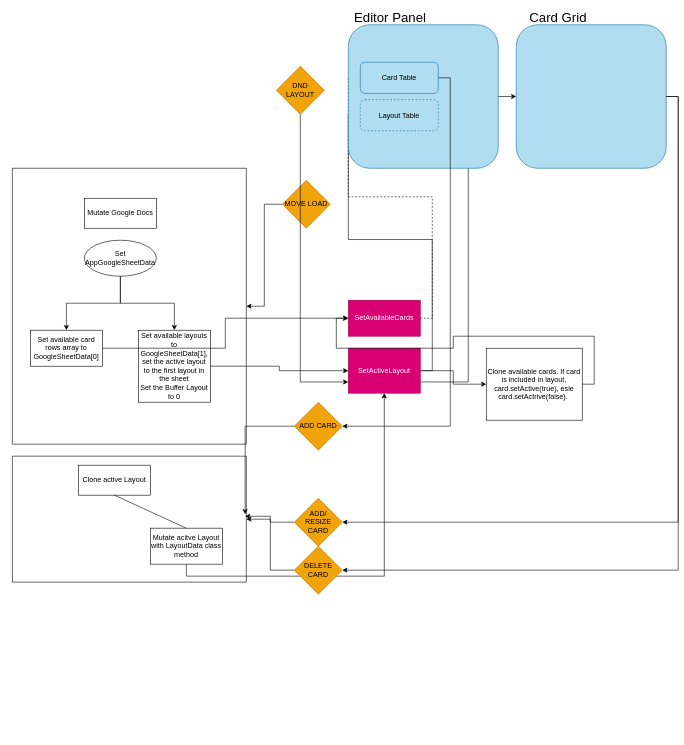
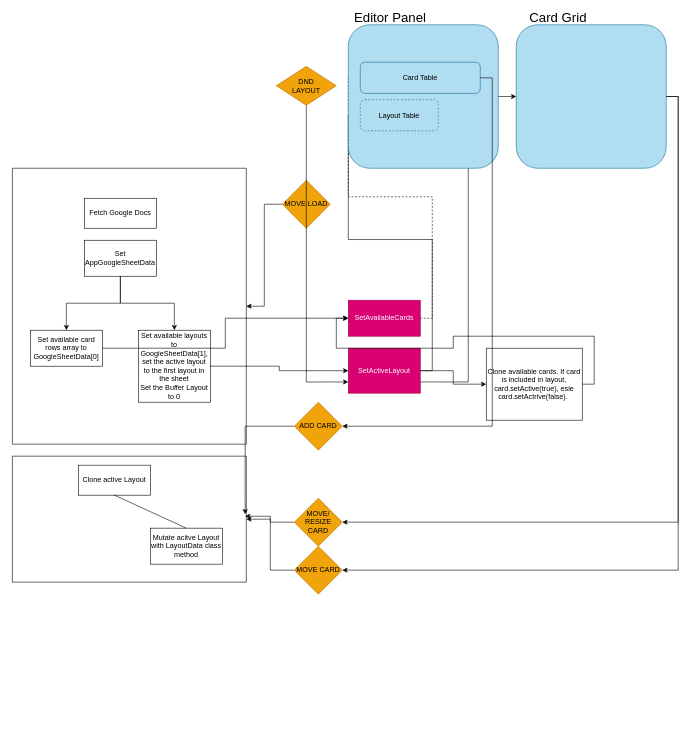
(399, 78) -> (420, 78)
(300, 90) -> (306, 86)
(120, 213) -> (120, 213)
(120, 258) -> (120, 258)
(318, 522) -> (318, 522)
(318, 570) -> (318, 570)
(317, 576) -> none
